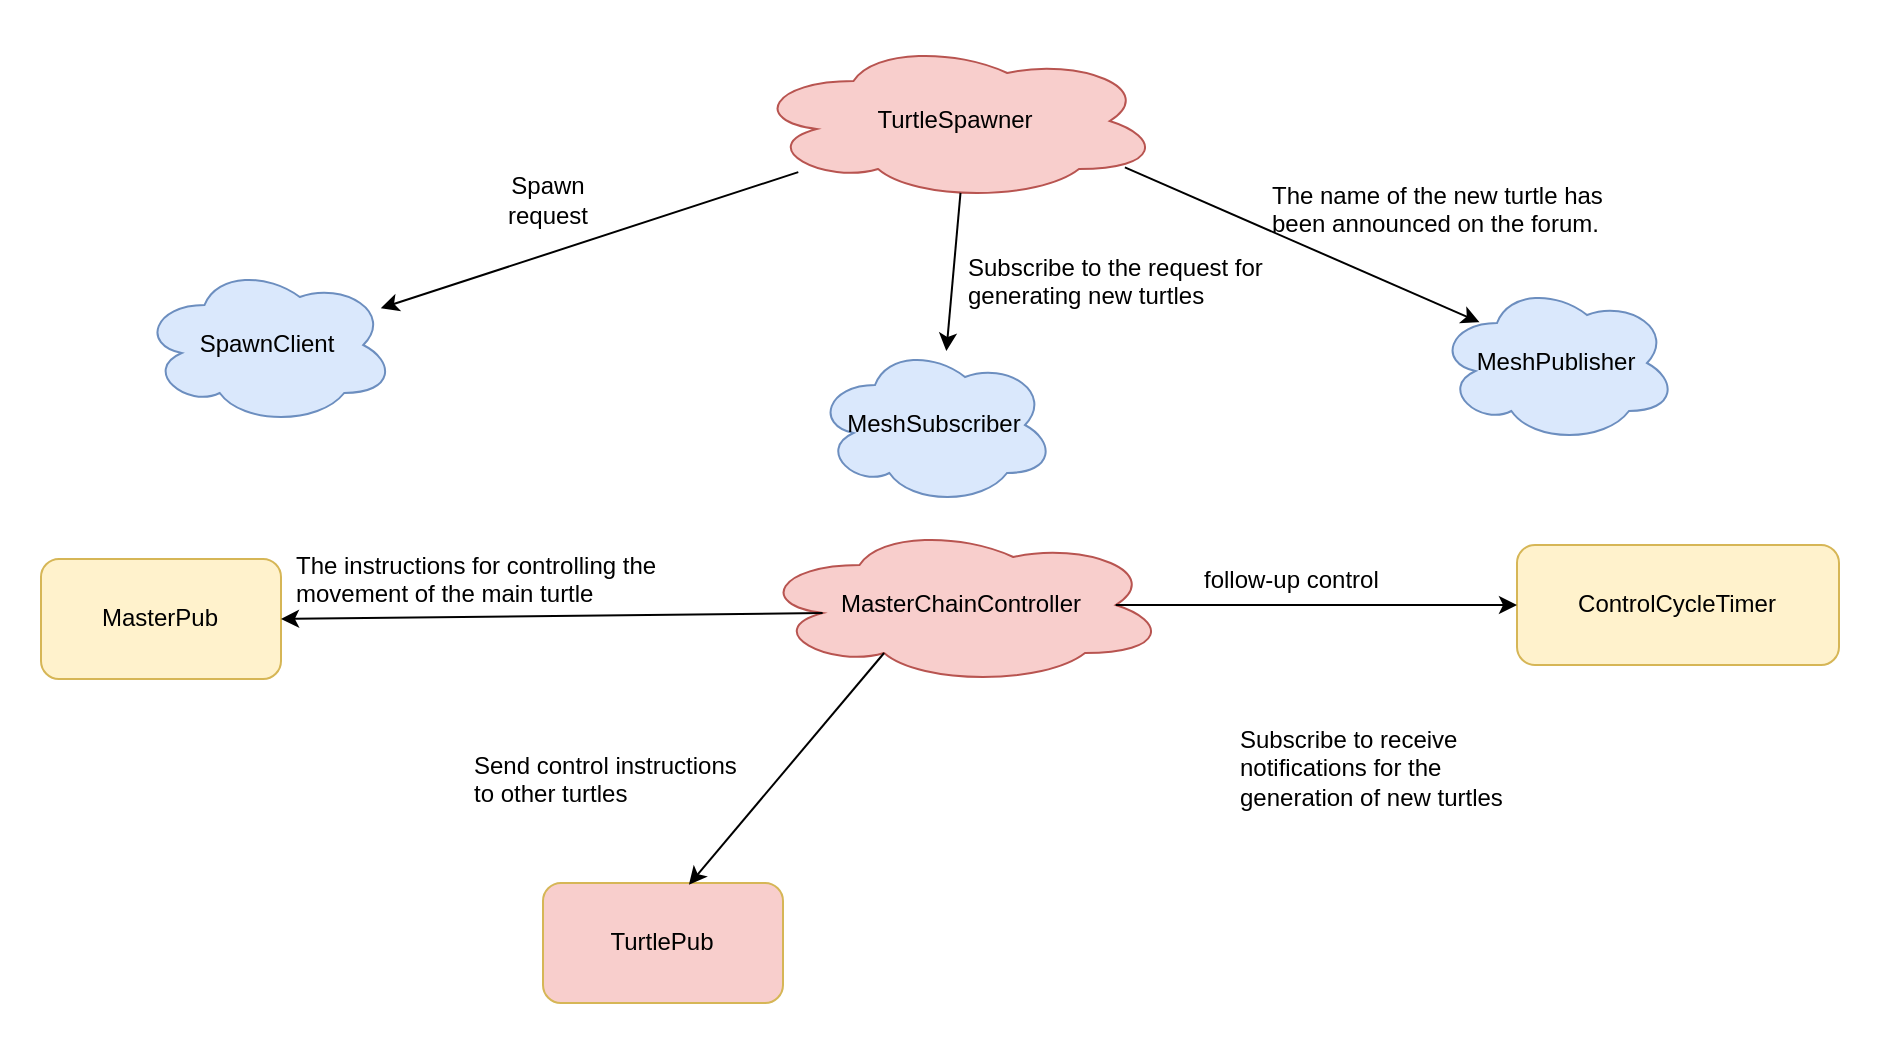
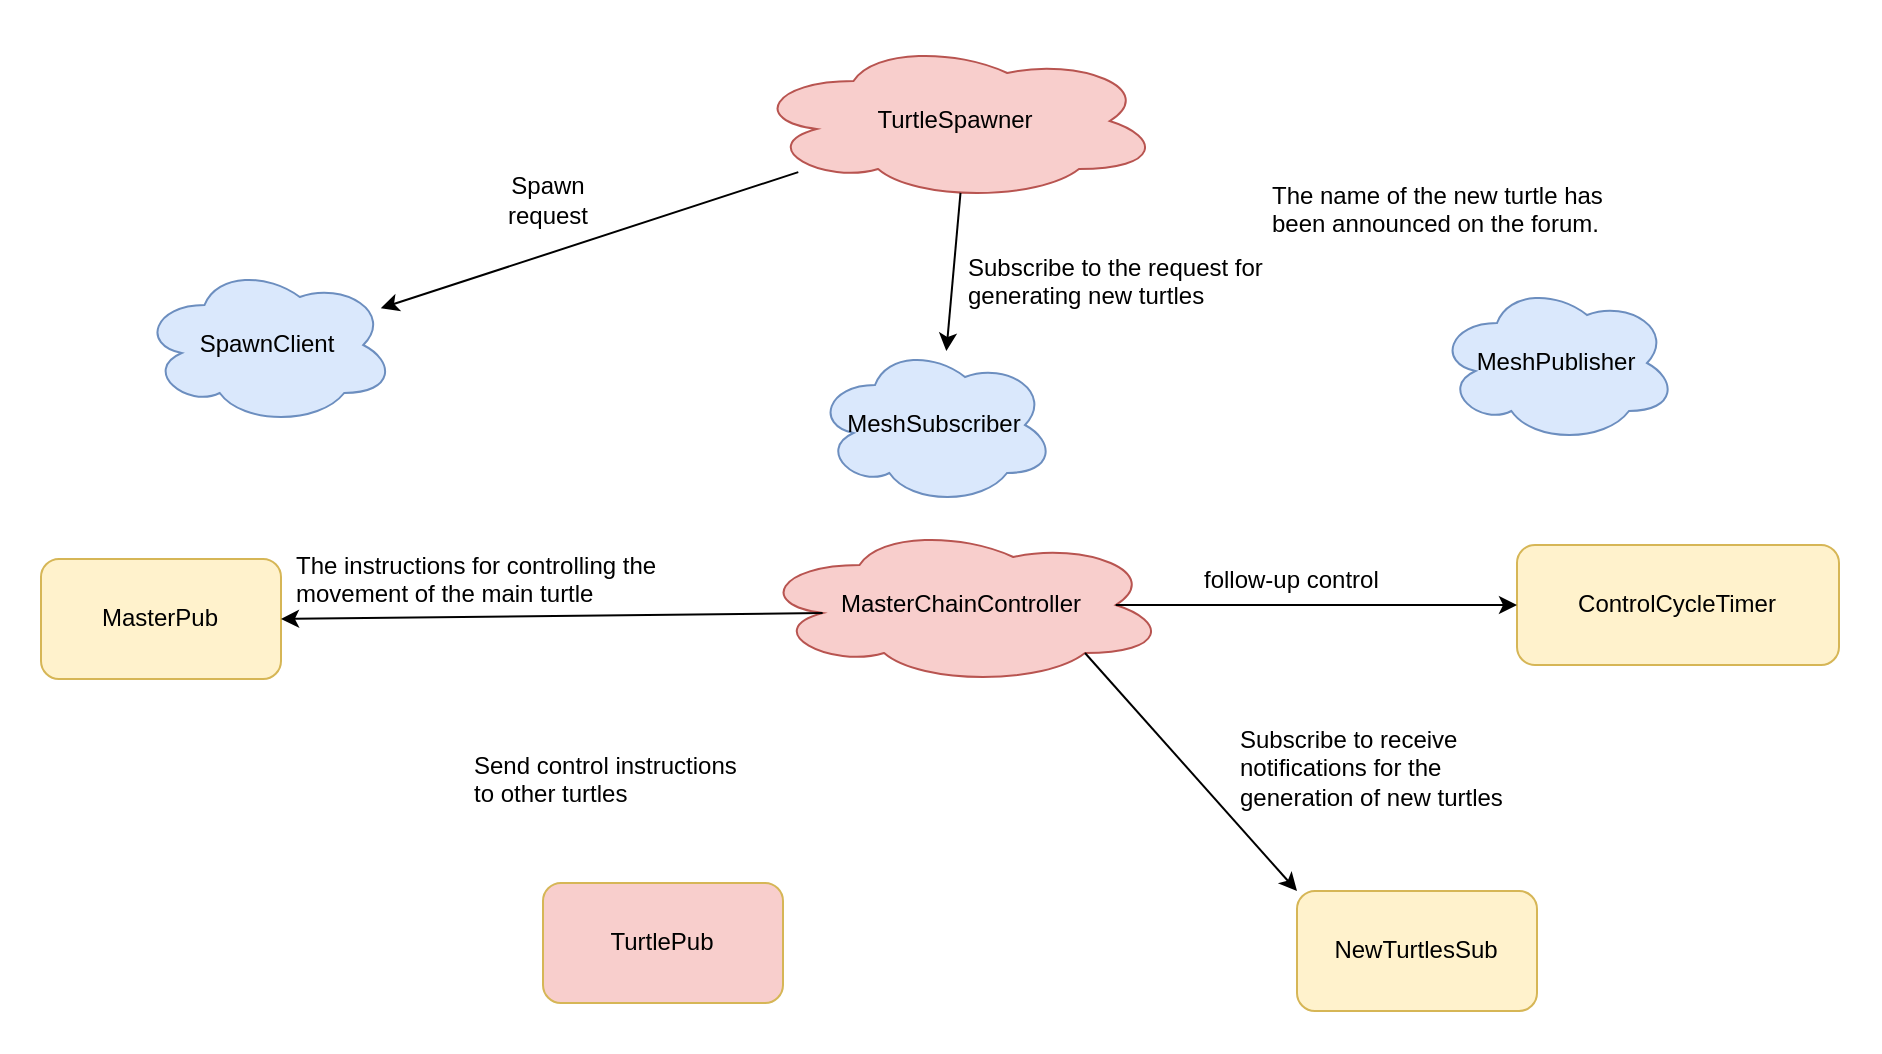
(1296, 242) -> none
(791, 764) -> none
none -> (1186, 767)
none -> (1417, 951)
